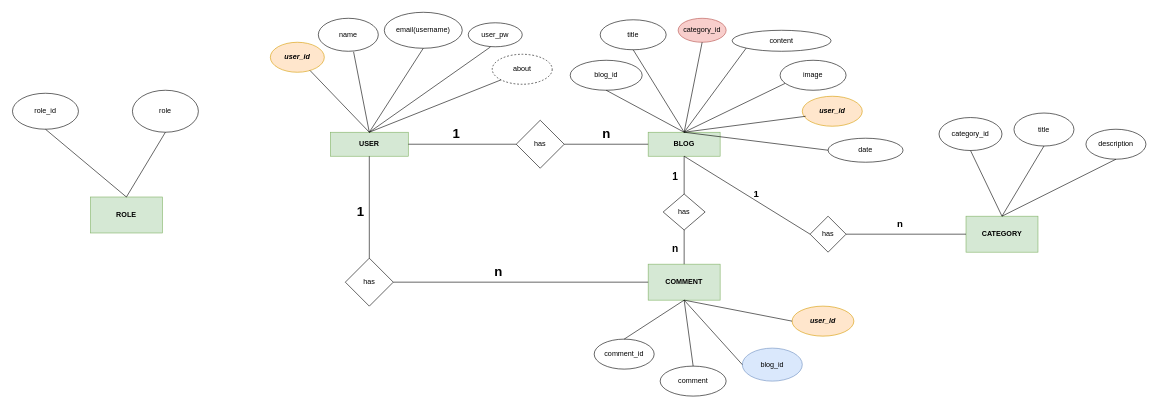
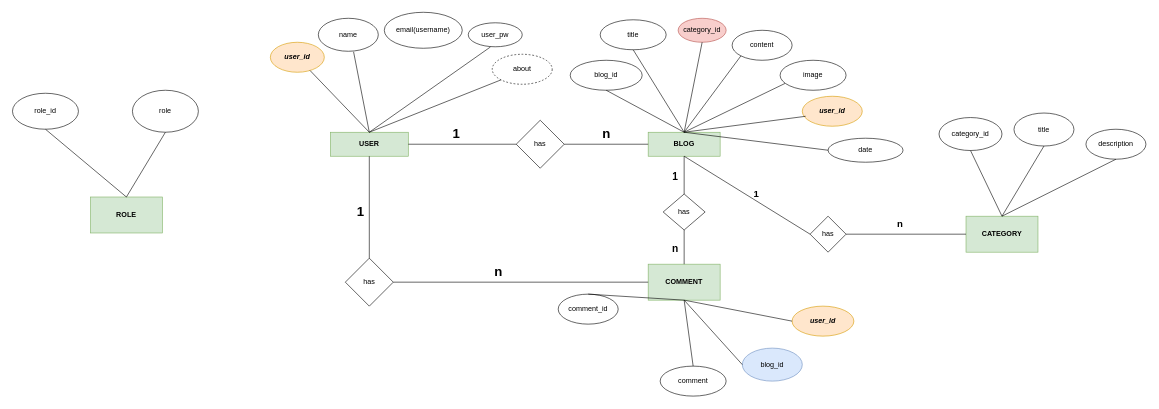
(782, 41) -> (762, 45)
(398, 88) -> none
(624, 354) -> (588, 309)
